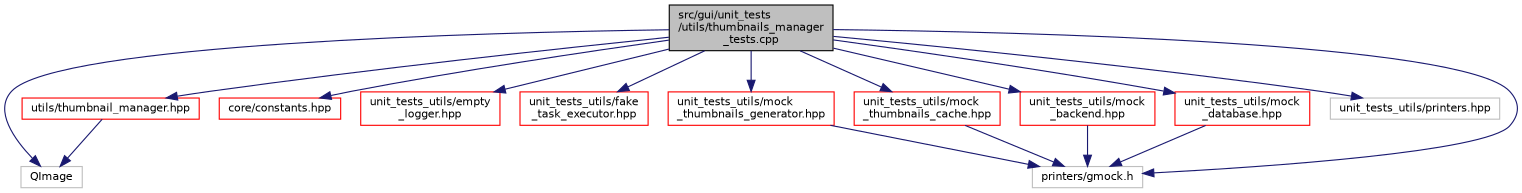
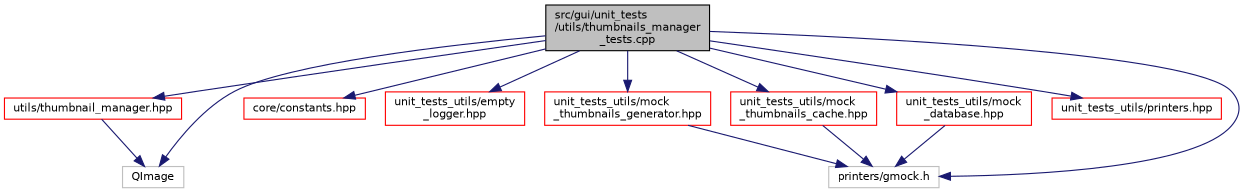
(584, 109) -> none
(1088, 109) -> none
(1415, 109) -> (1137, 109)
